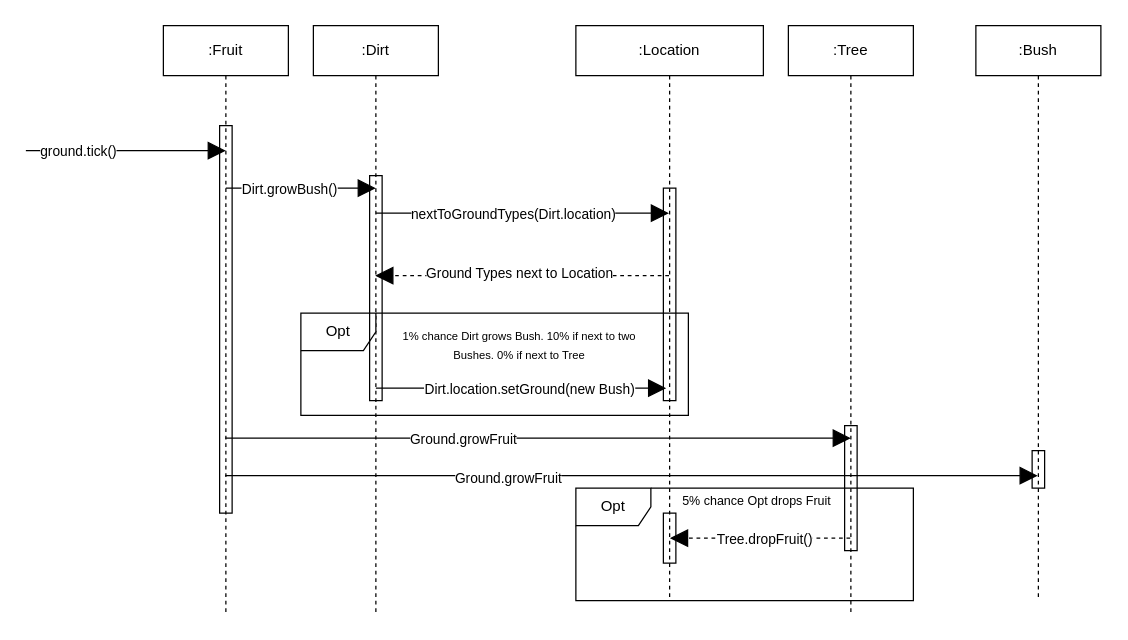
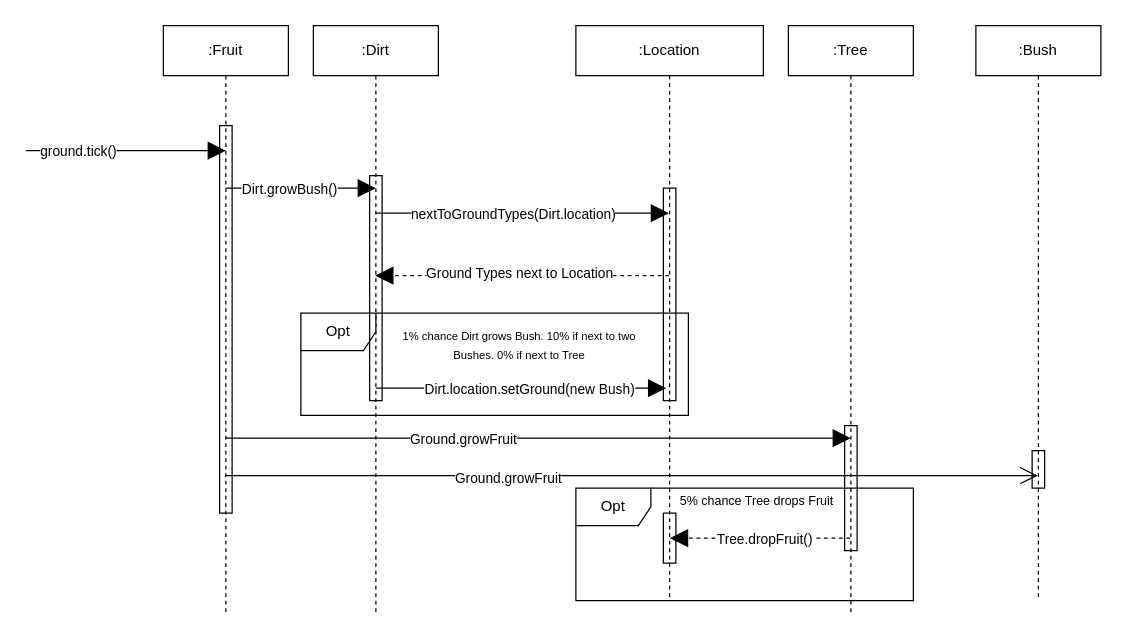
(1018, 476) -> (1024, 476)
(757, 501) -> (757, 501)
